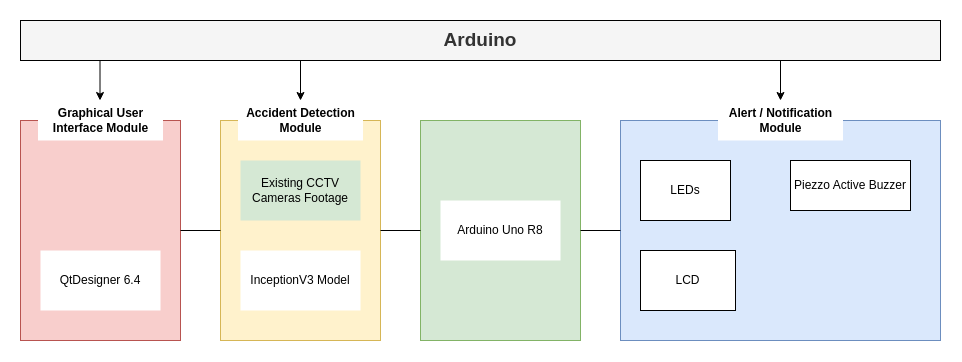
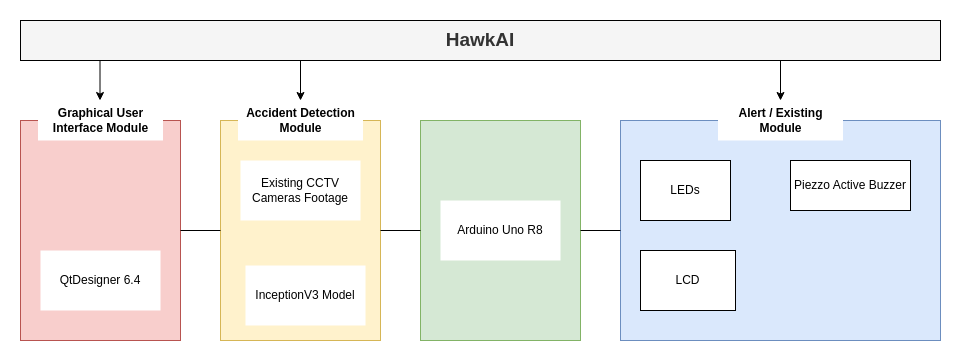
(481, 41) -> (481, 41)
(781, 121) -> (781, 121)
(301, 191) -> (301, 191)
(301, 281) -> (306, 296)
